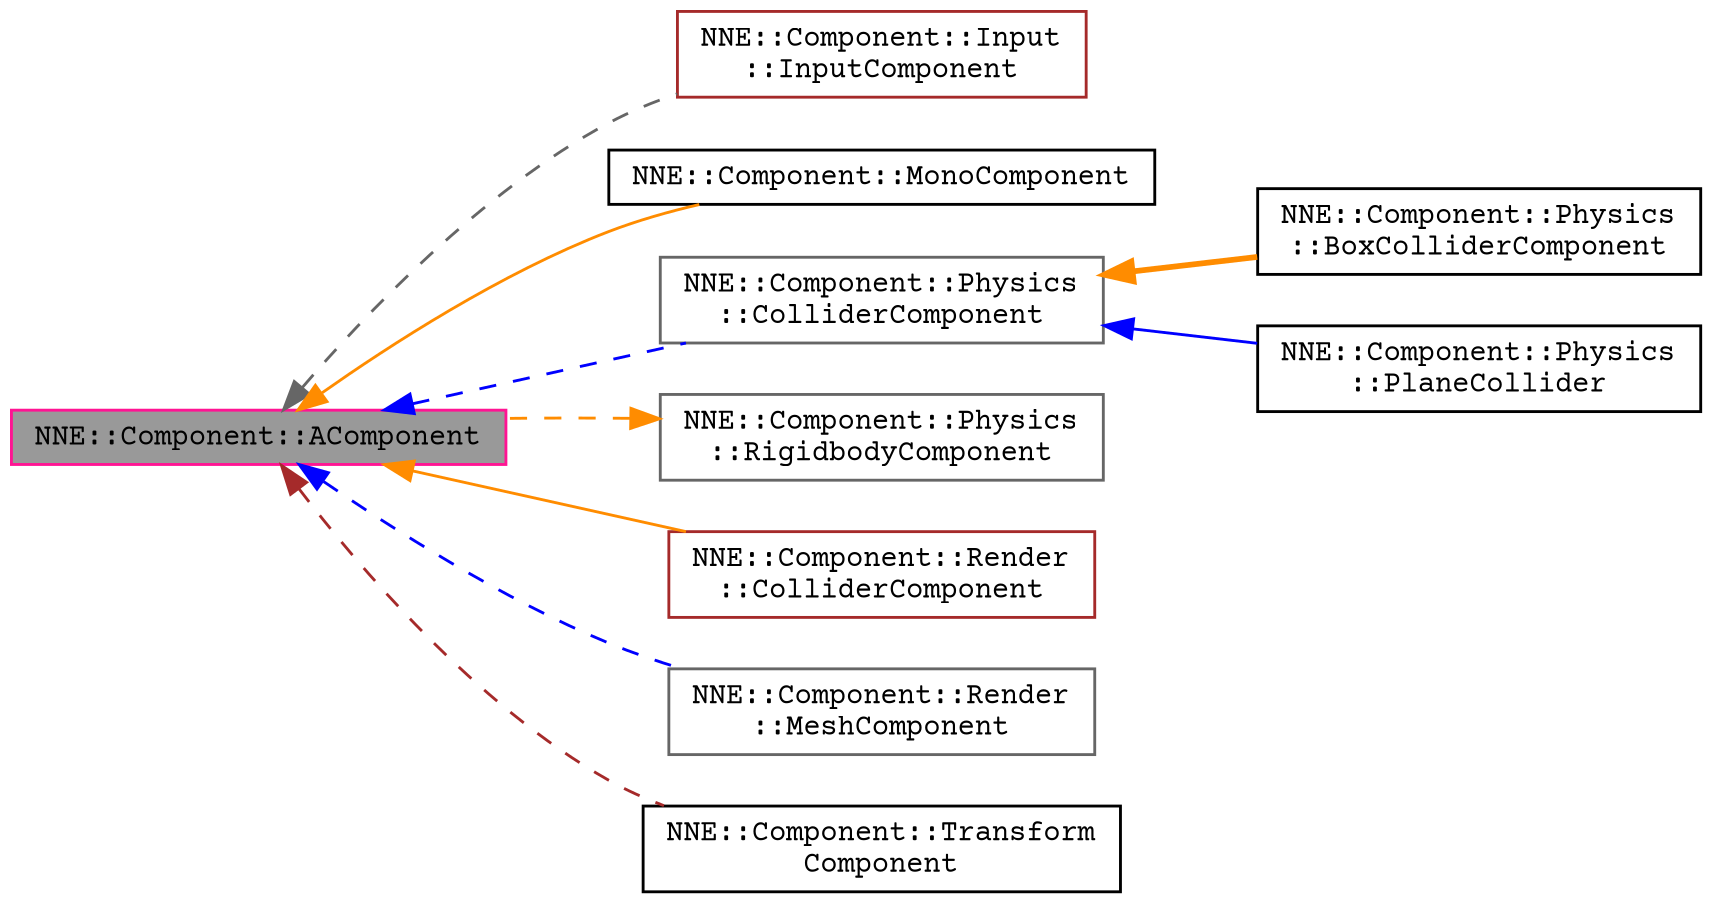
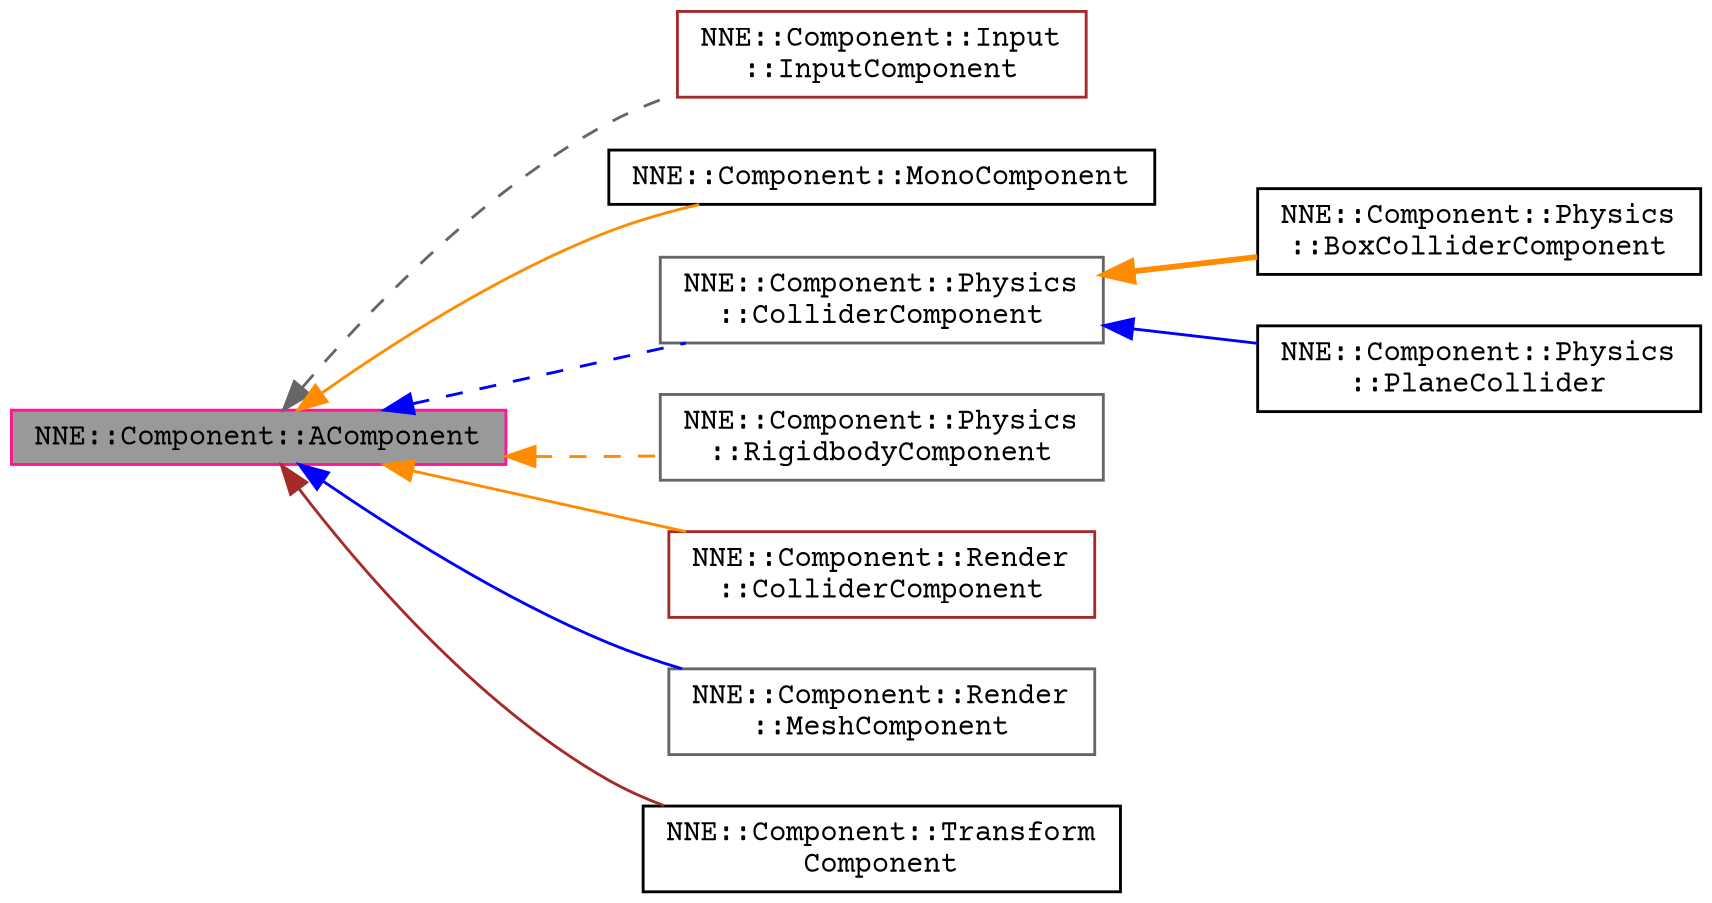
(568, 418) -> (597, 457)
(496, 588) -> (496, 588)
(462, 670) -> (462, 670)
